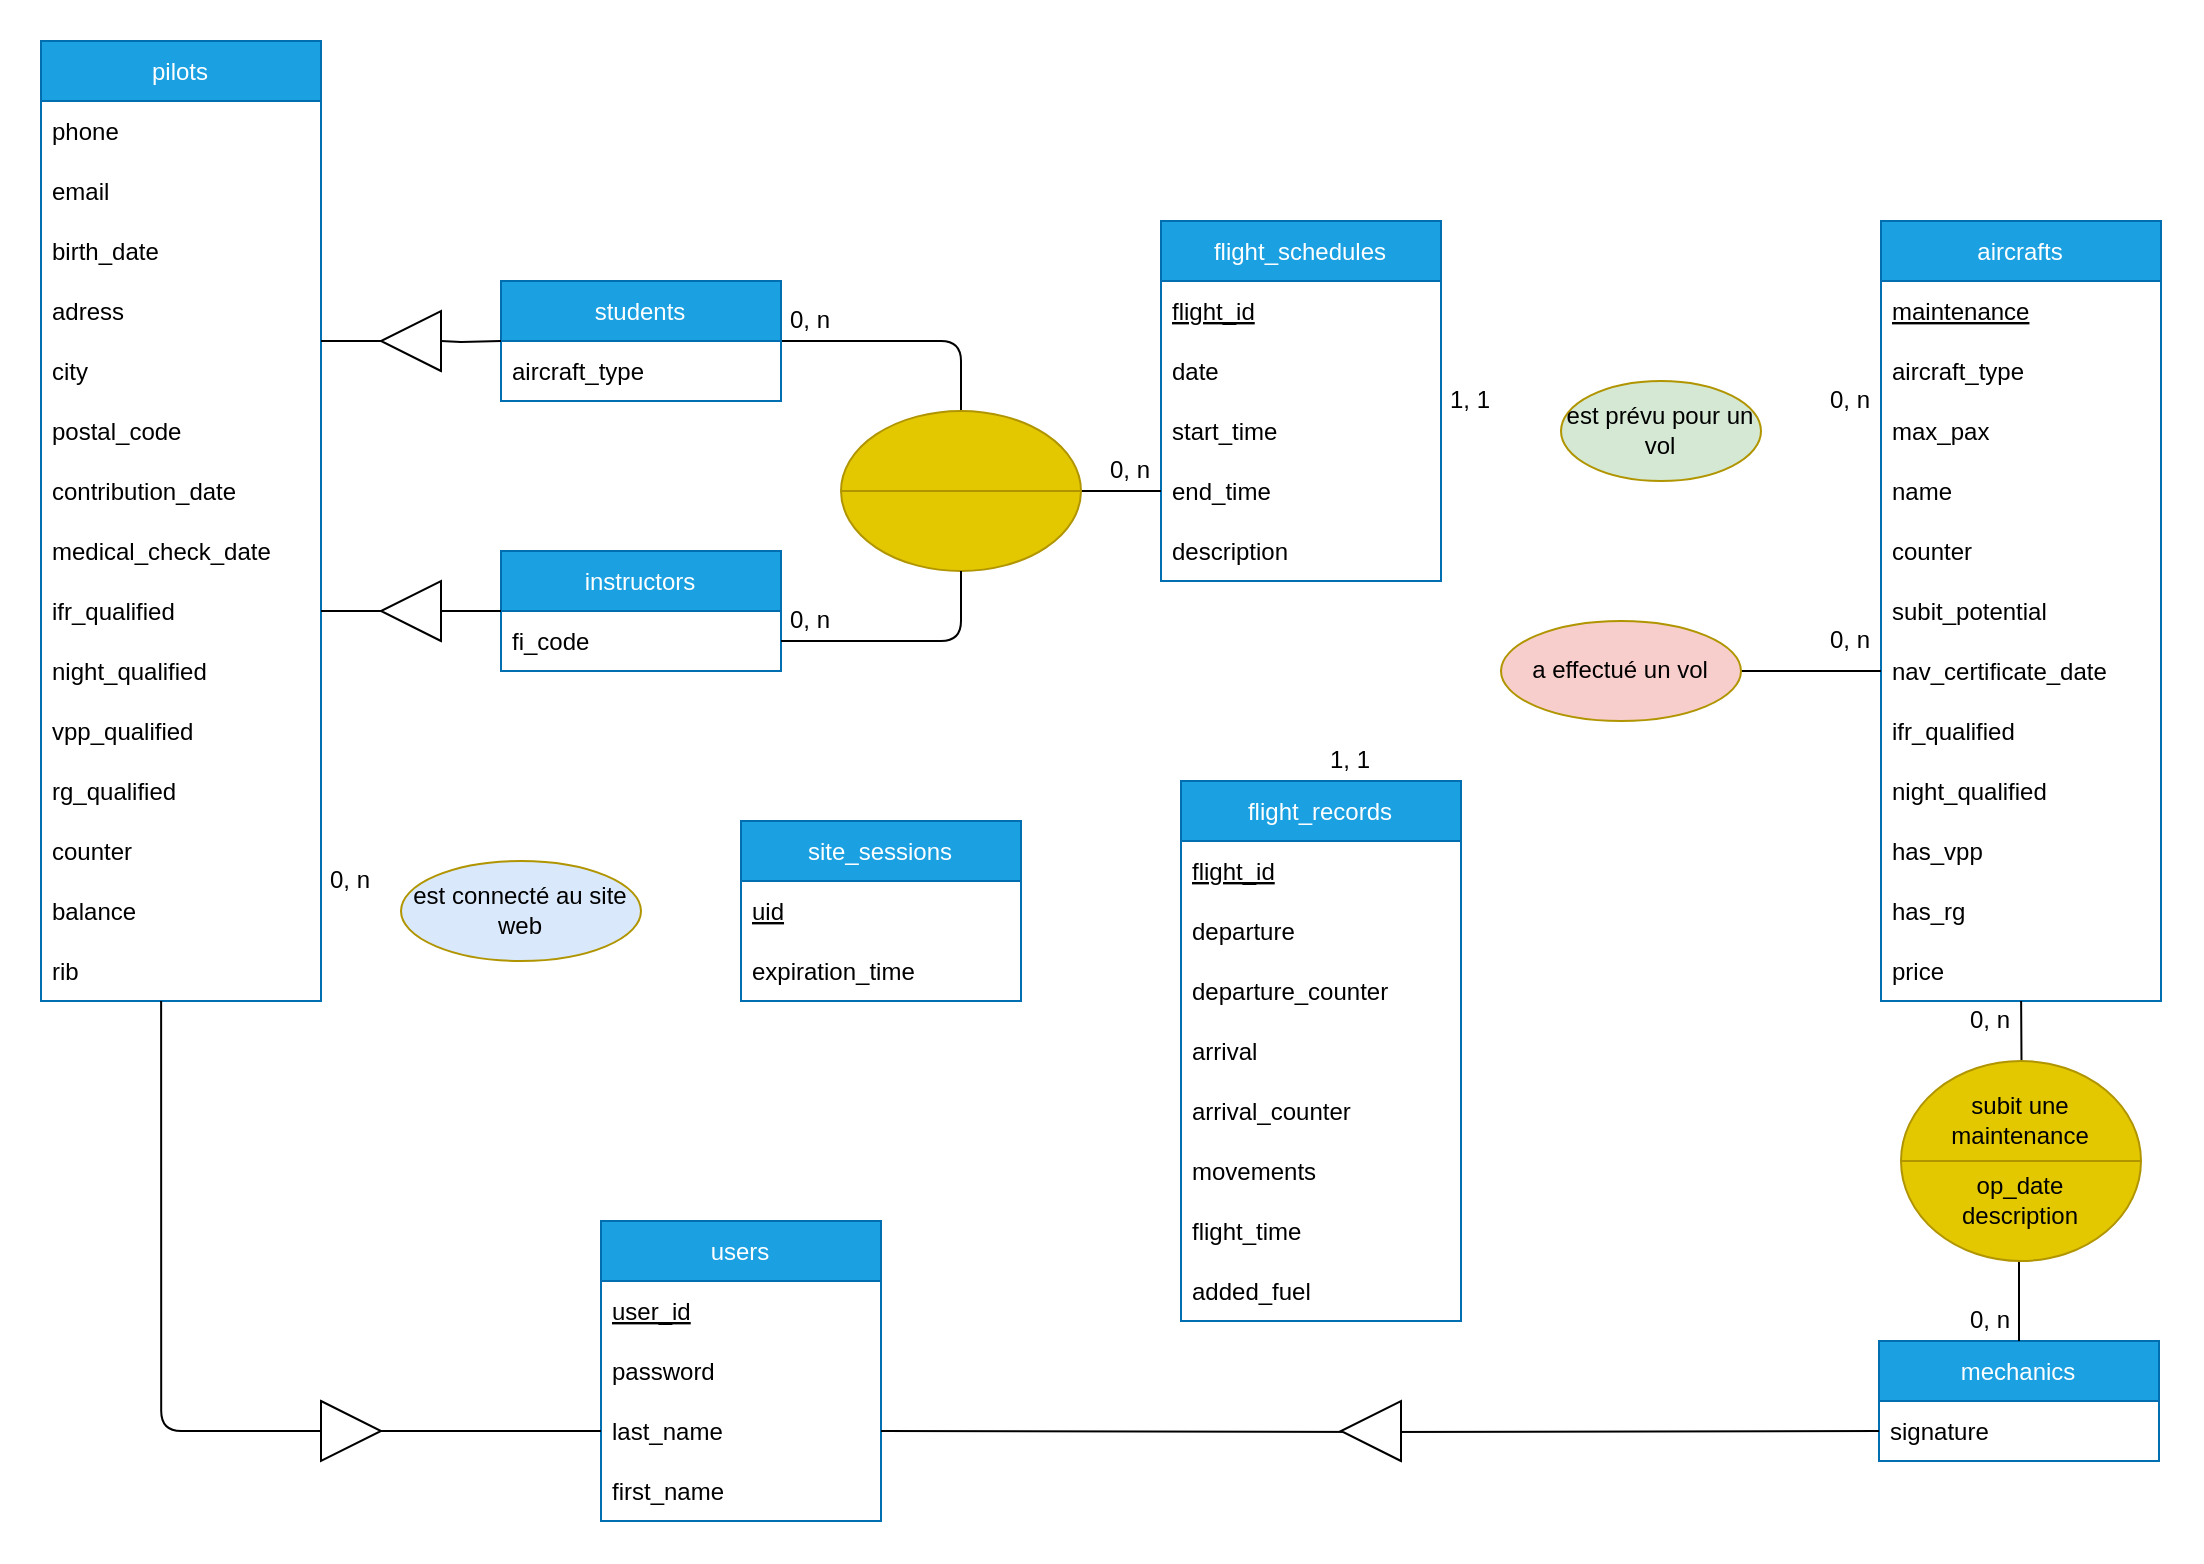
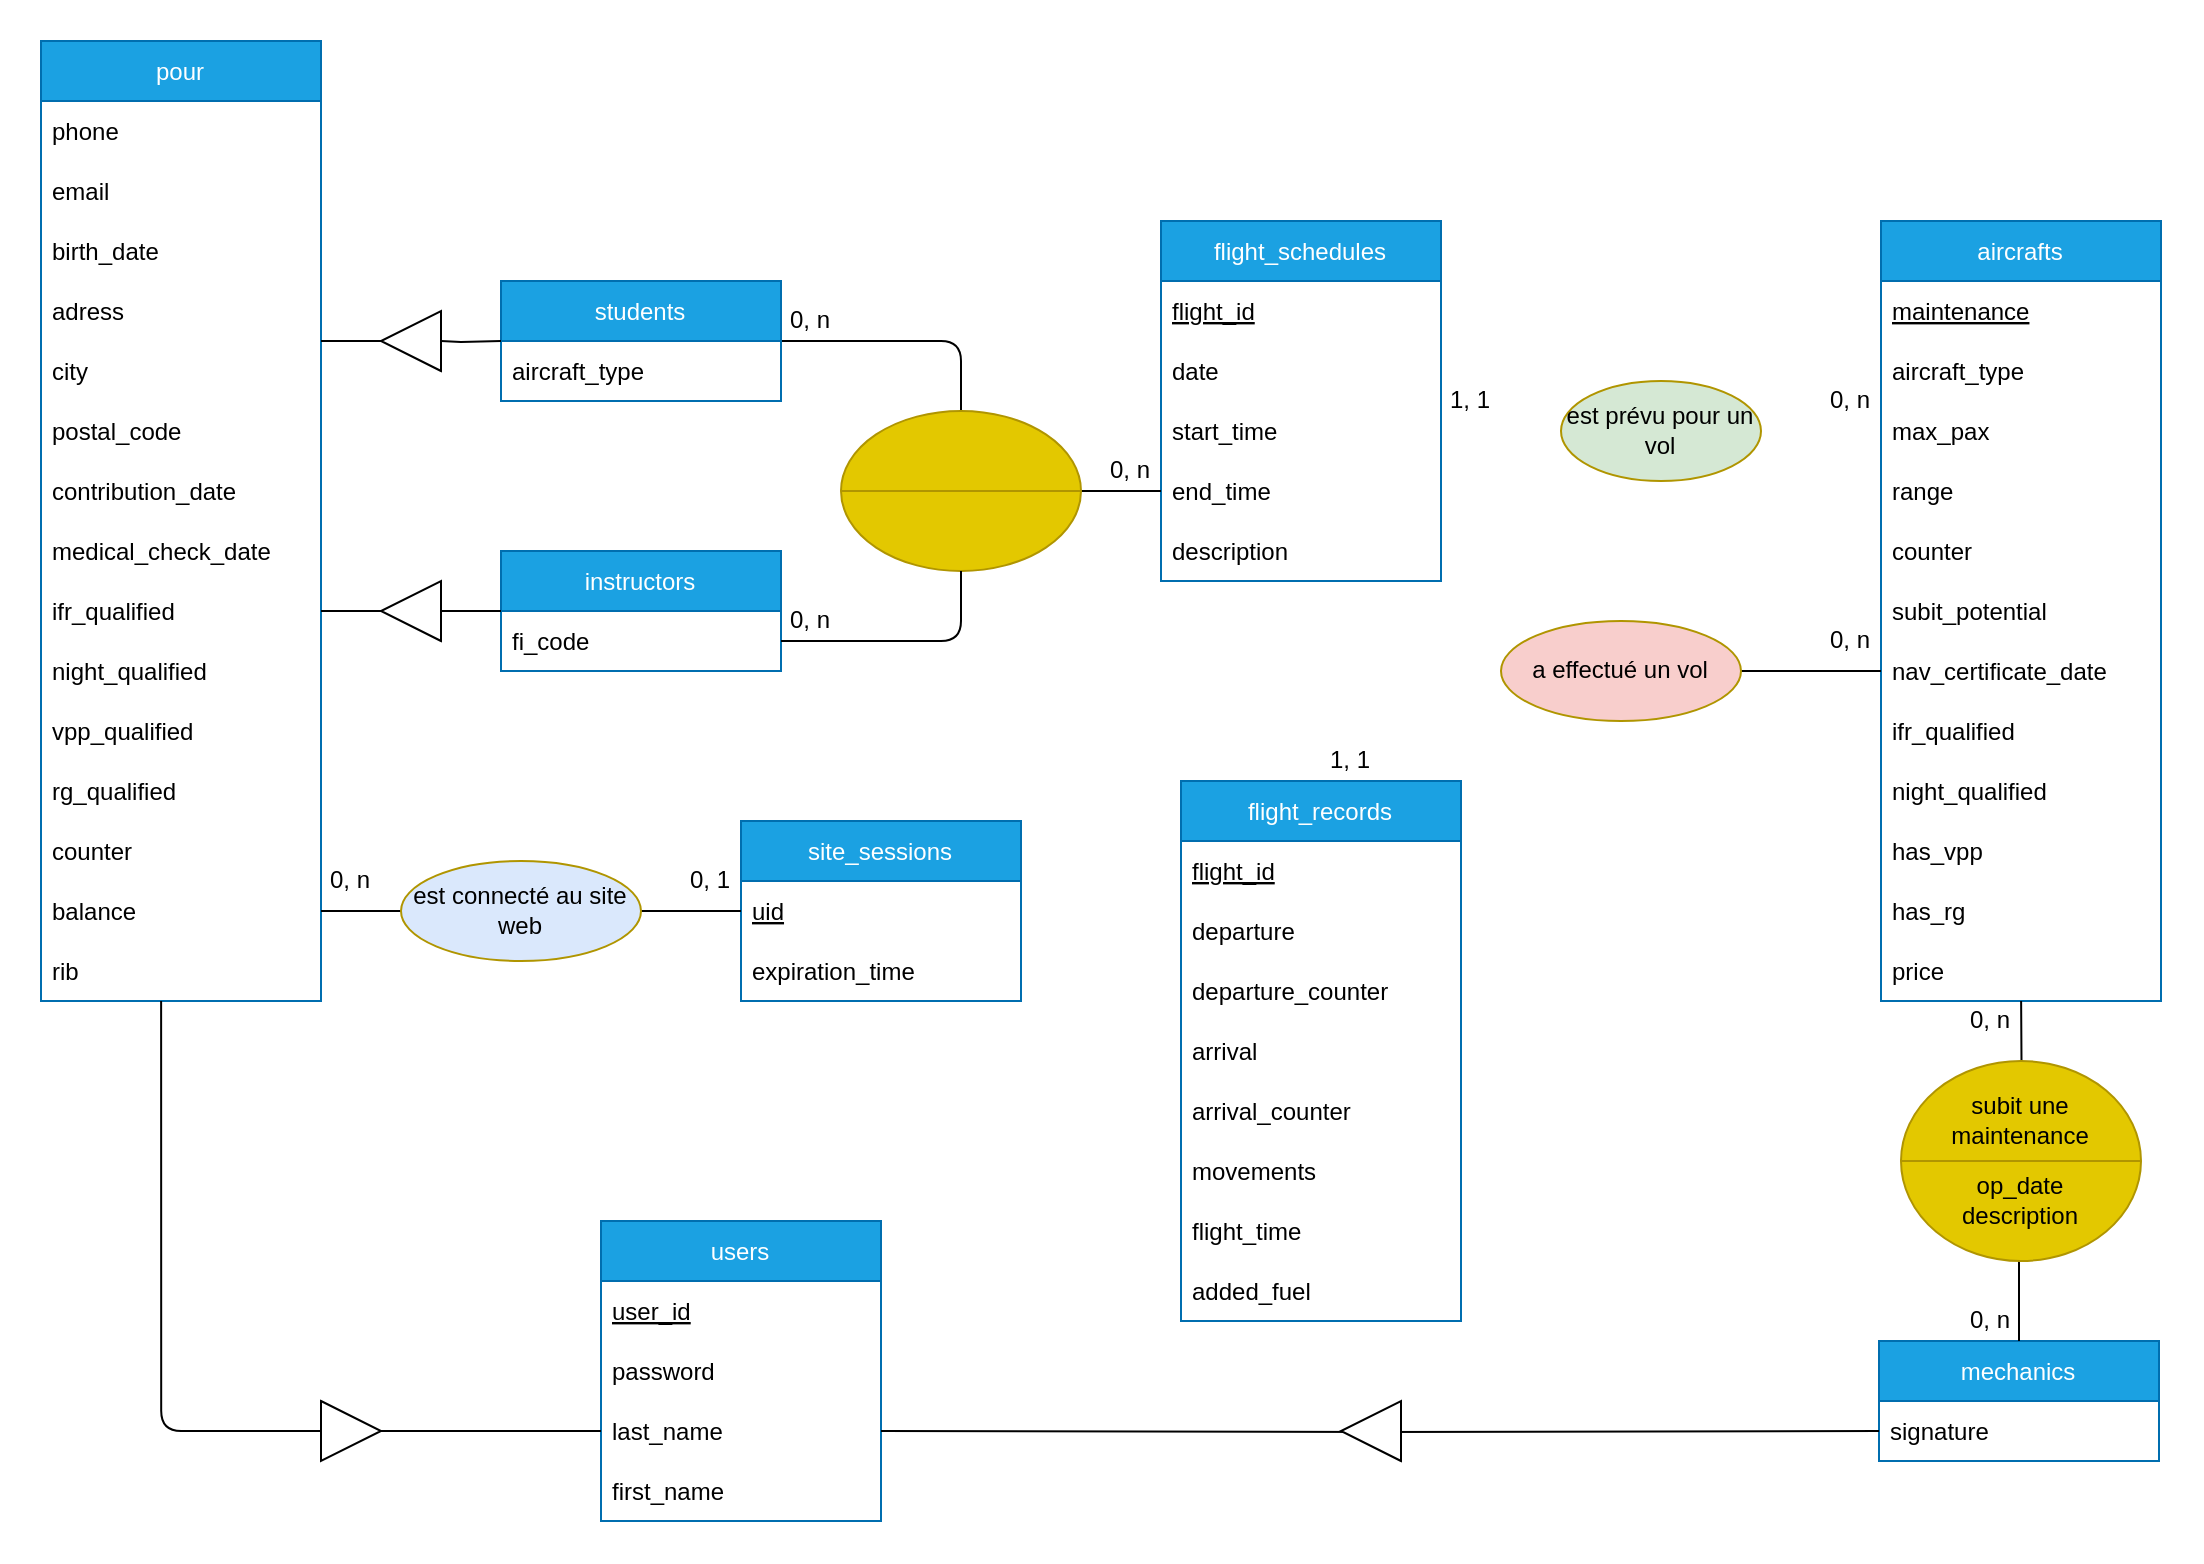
(180, 72) -> (180, 72)
(1919, 492) -> (1926, 492)
none -> (711, 881)
none -> (363, 911)
none -> (689, 911)
